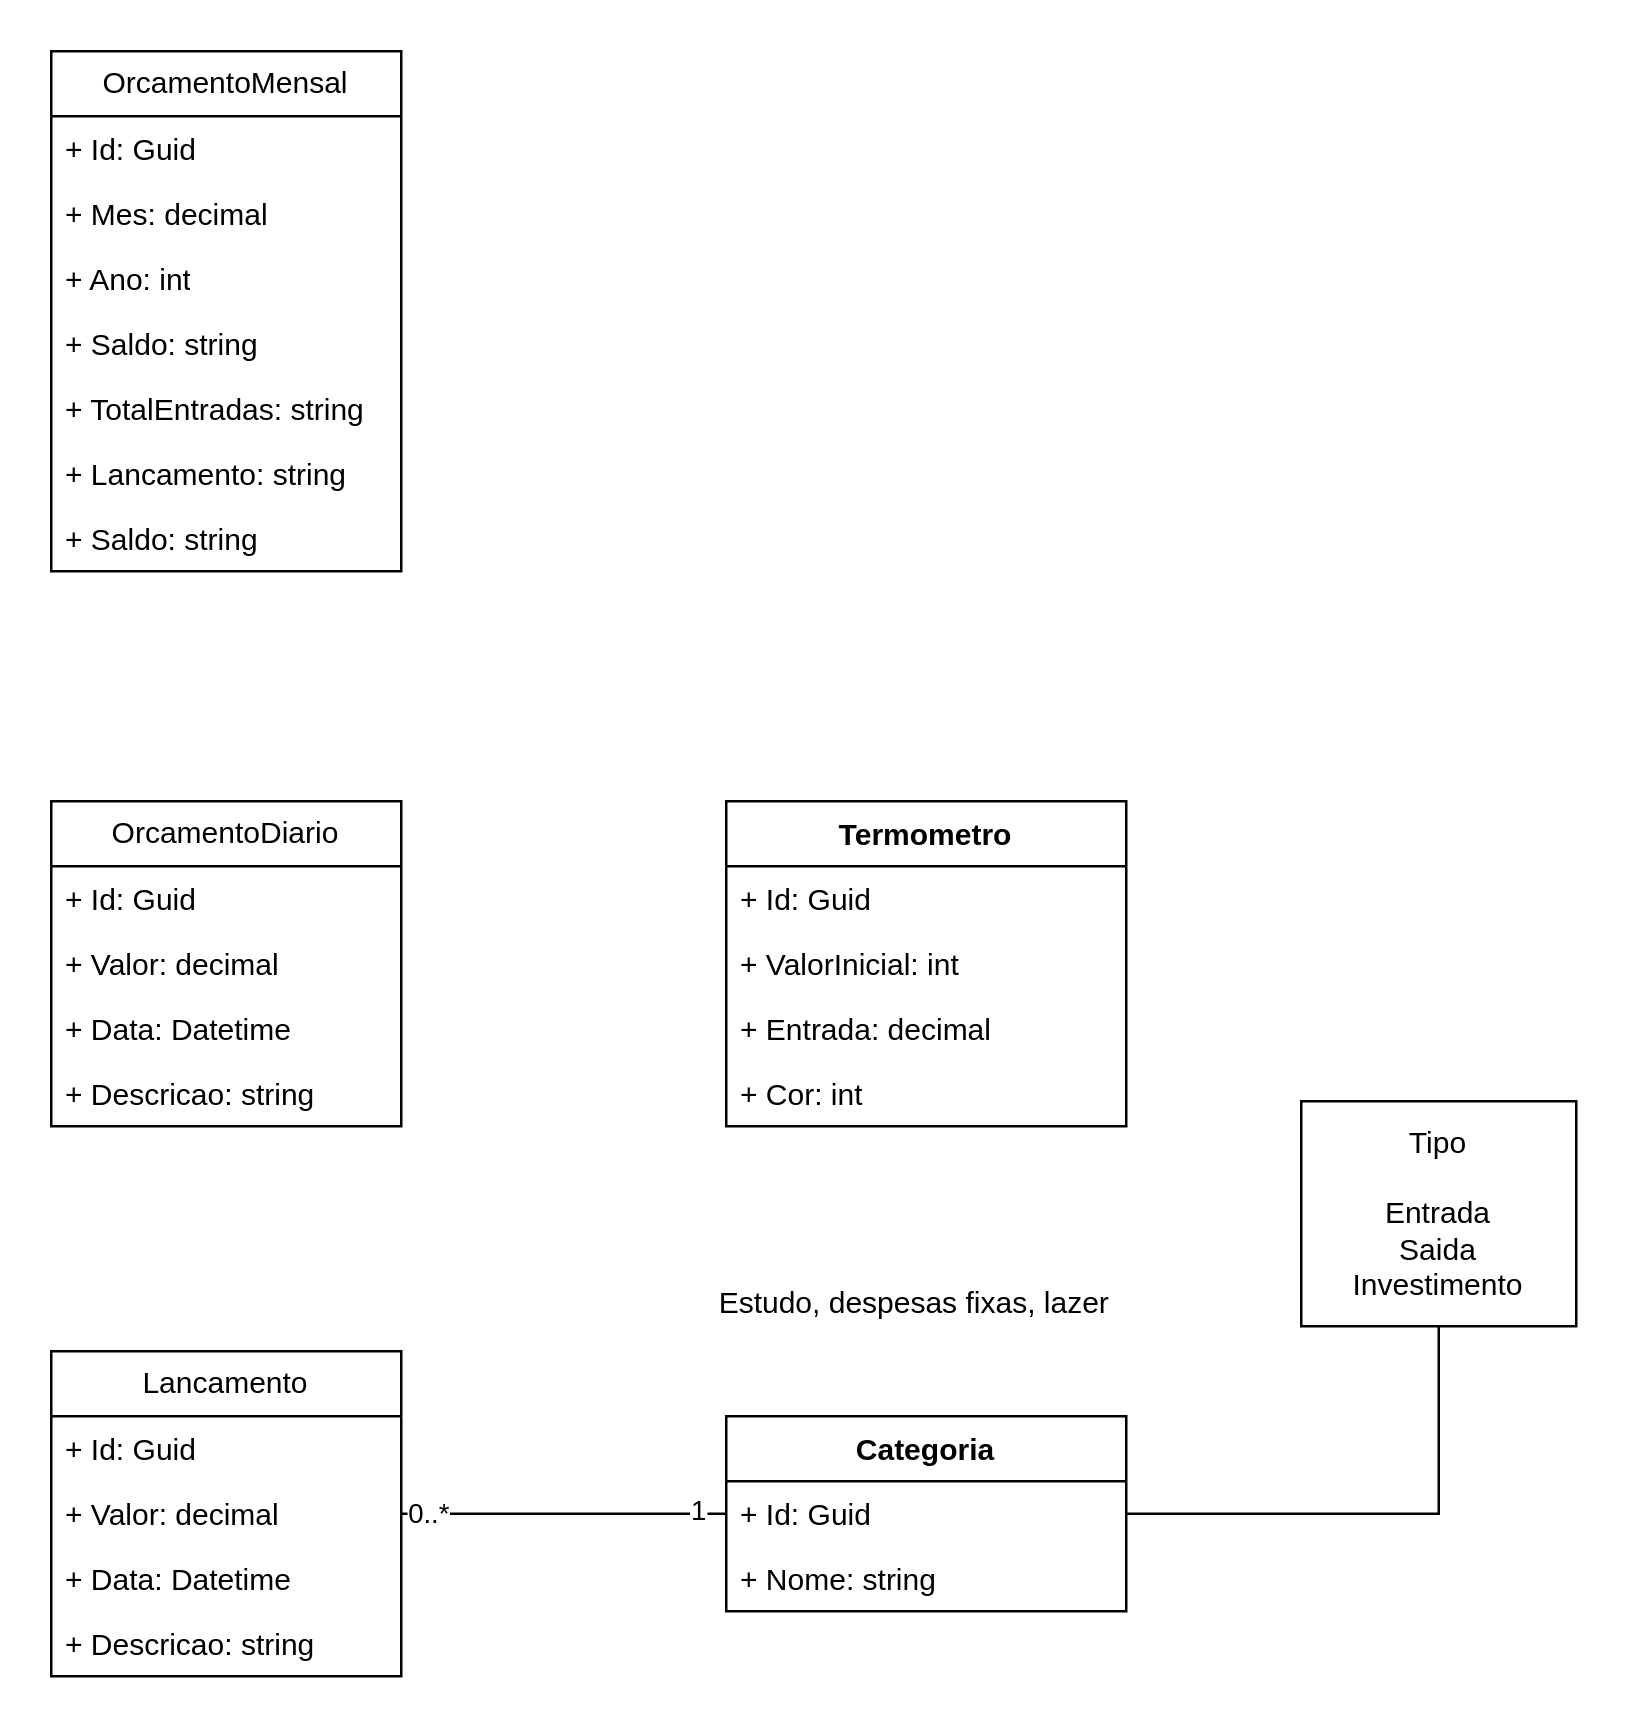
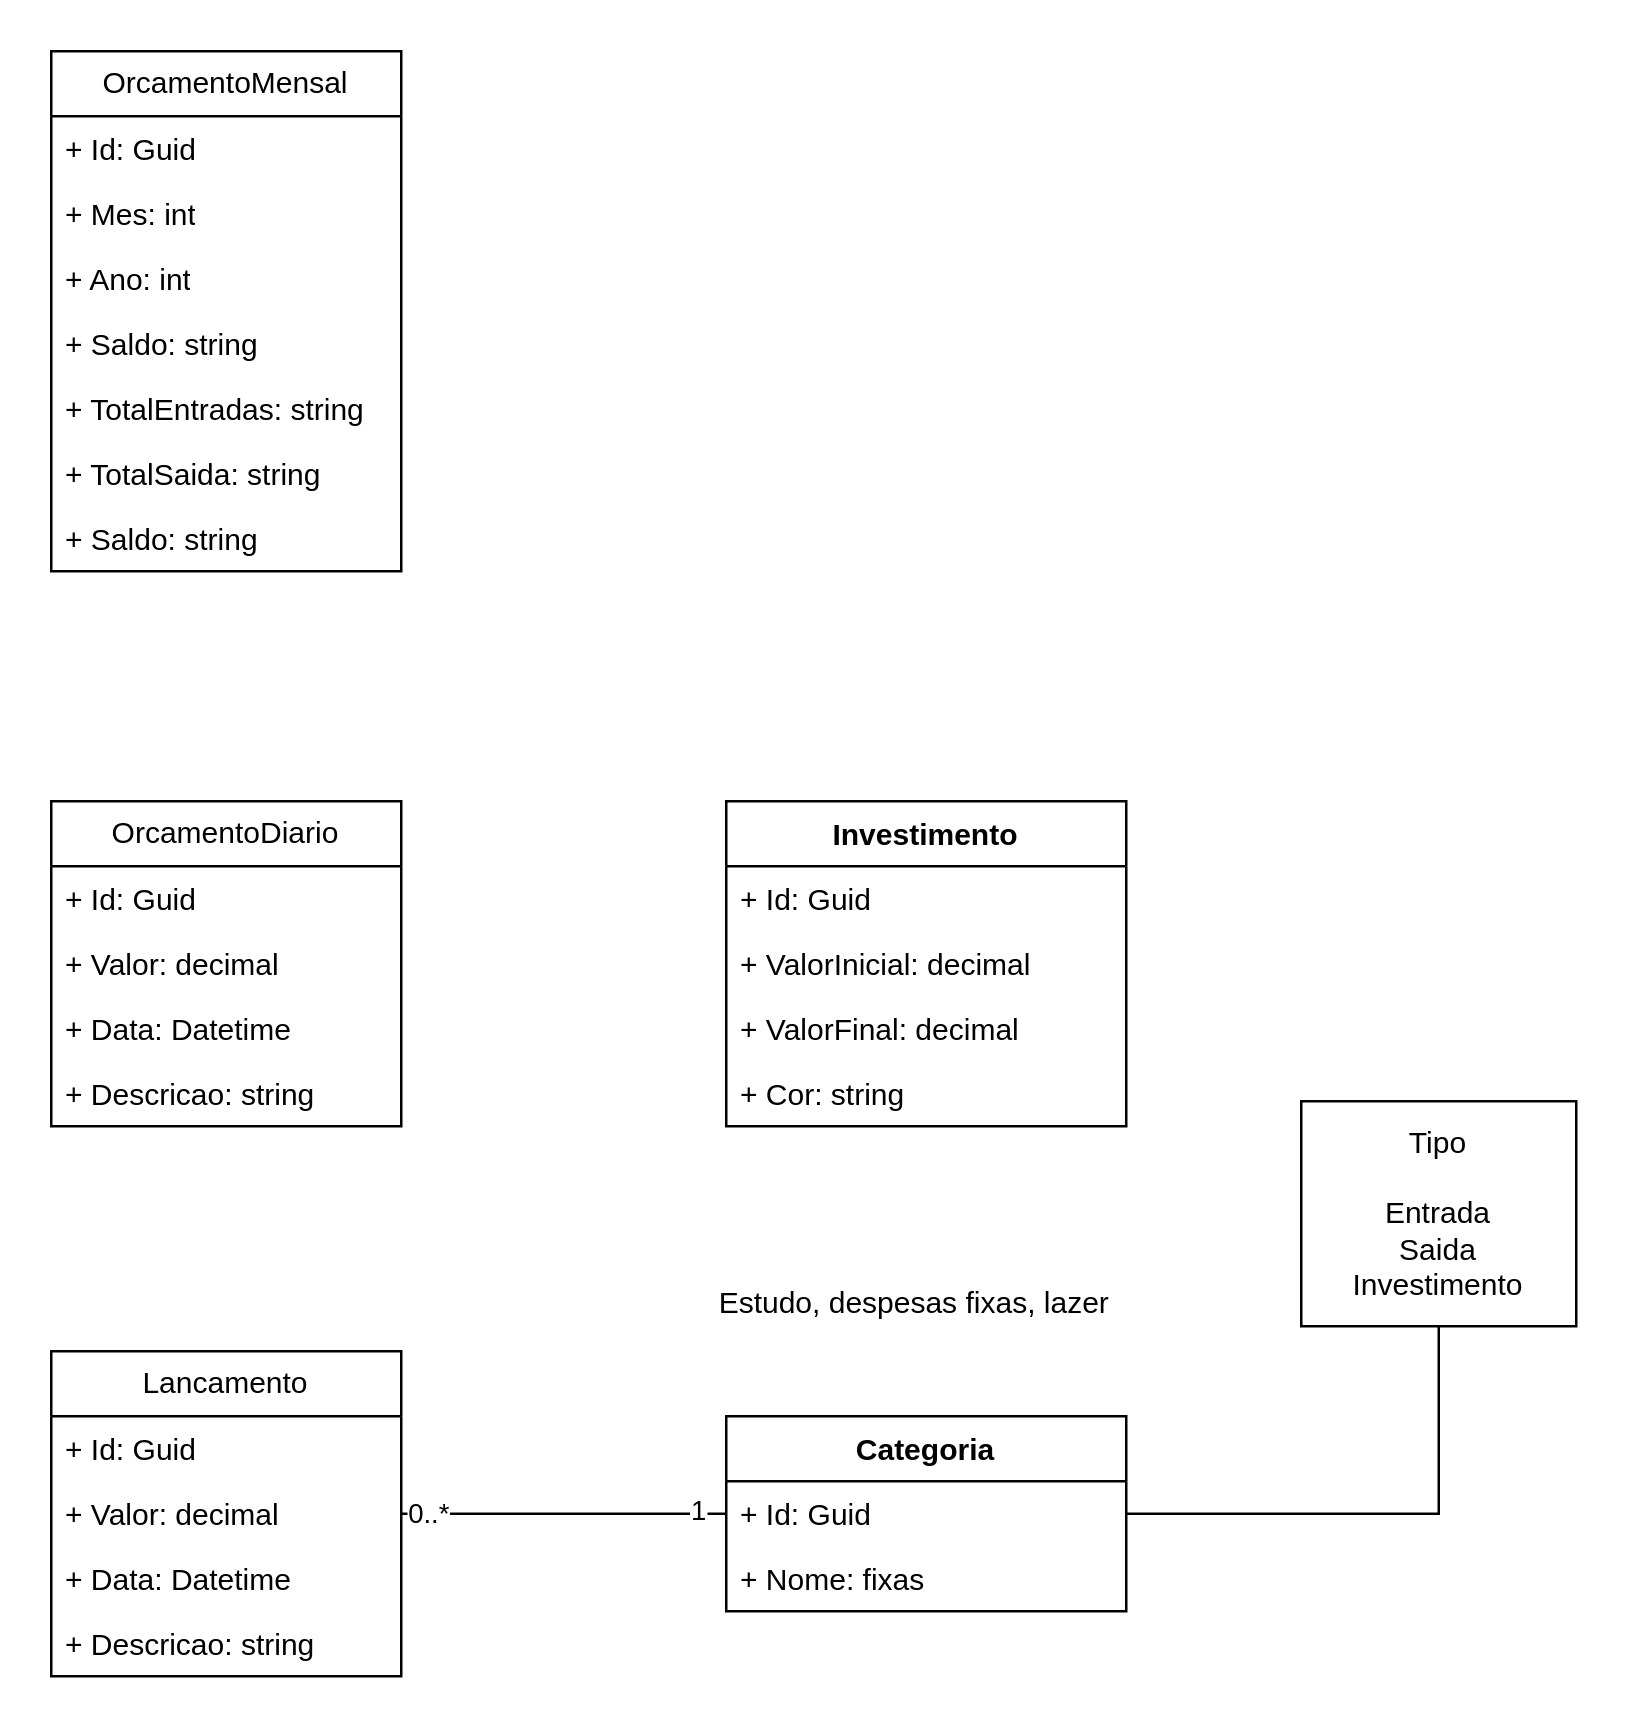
(164, 217) -> (135, 217)
(219, 477) -> (211, 477)
(926, 837) -> (926, 837)
(870, 967) -> (899, 967)
(873, 1032) -> (886, 1032)
(810, 1097) -> (835, 1097)
(843, 1582) -> (835, 1582)
